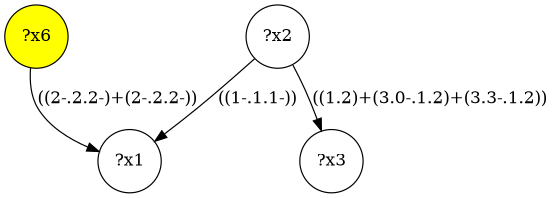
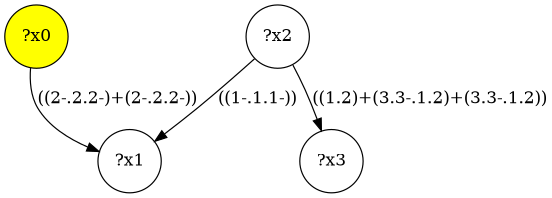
(36, 37) -> (36, 37)
(430, 99) -> (430, 99)
